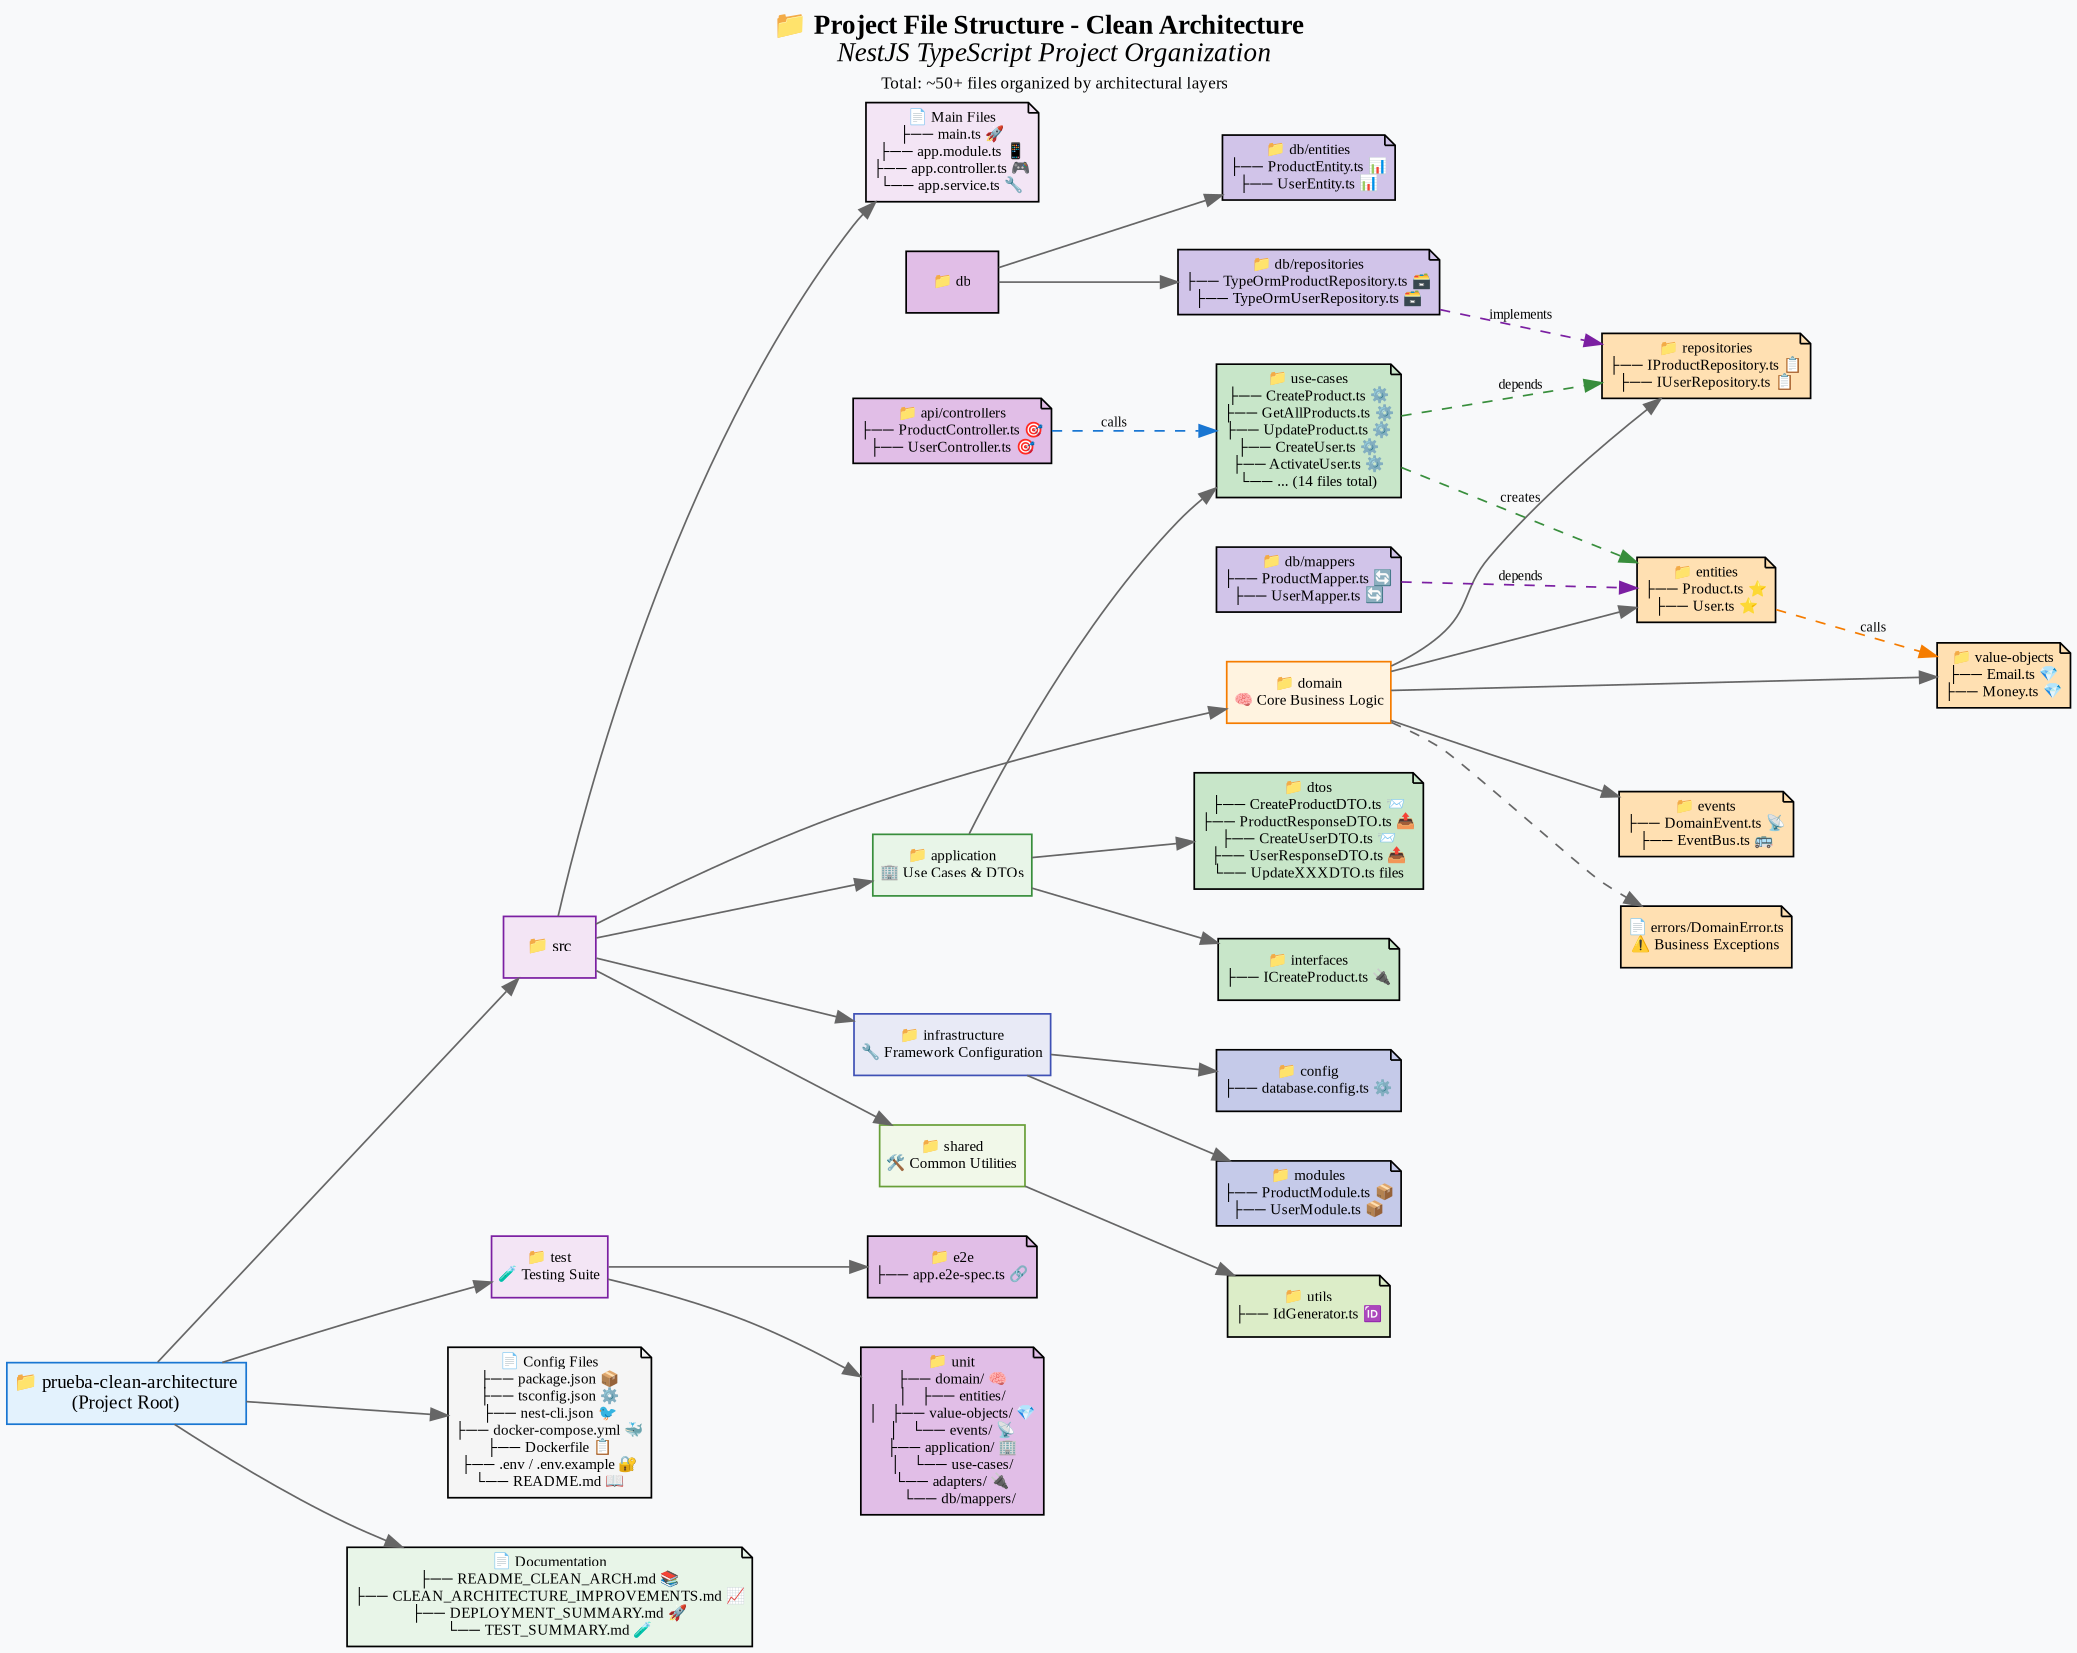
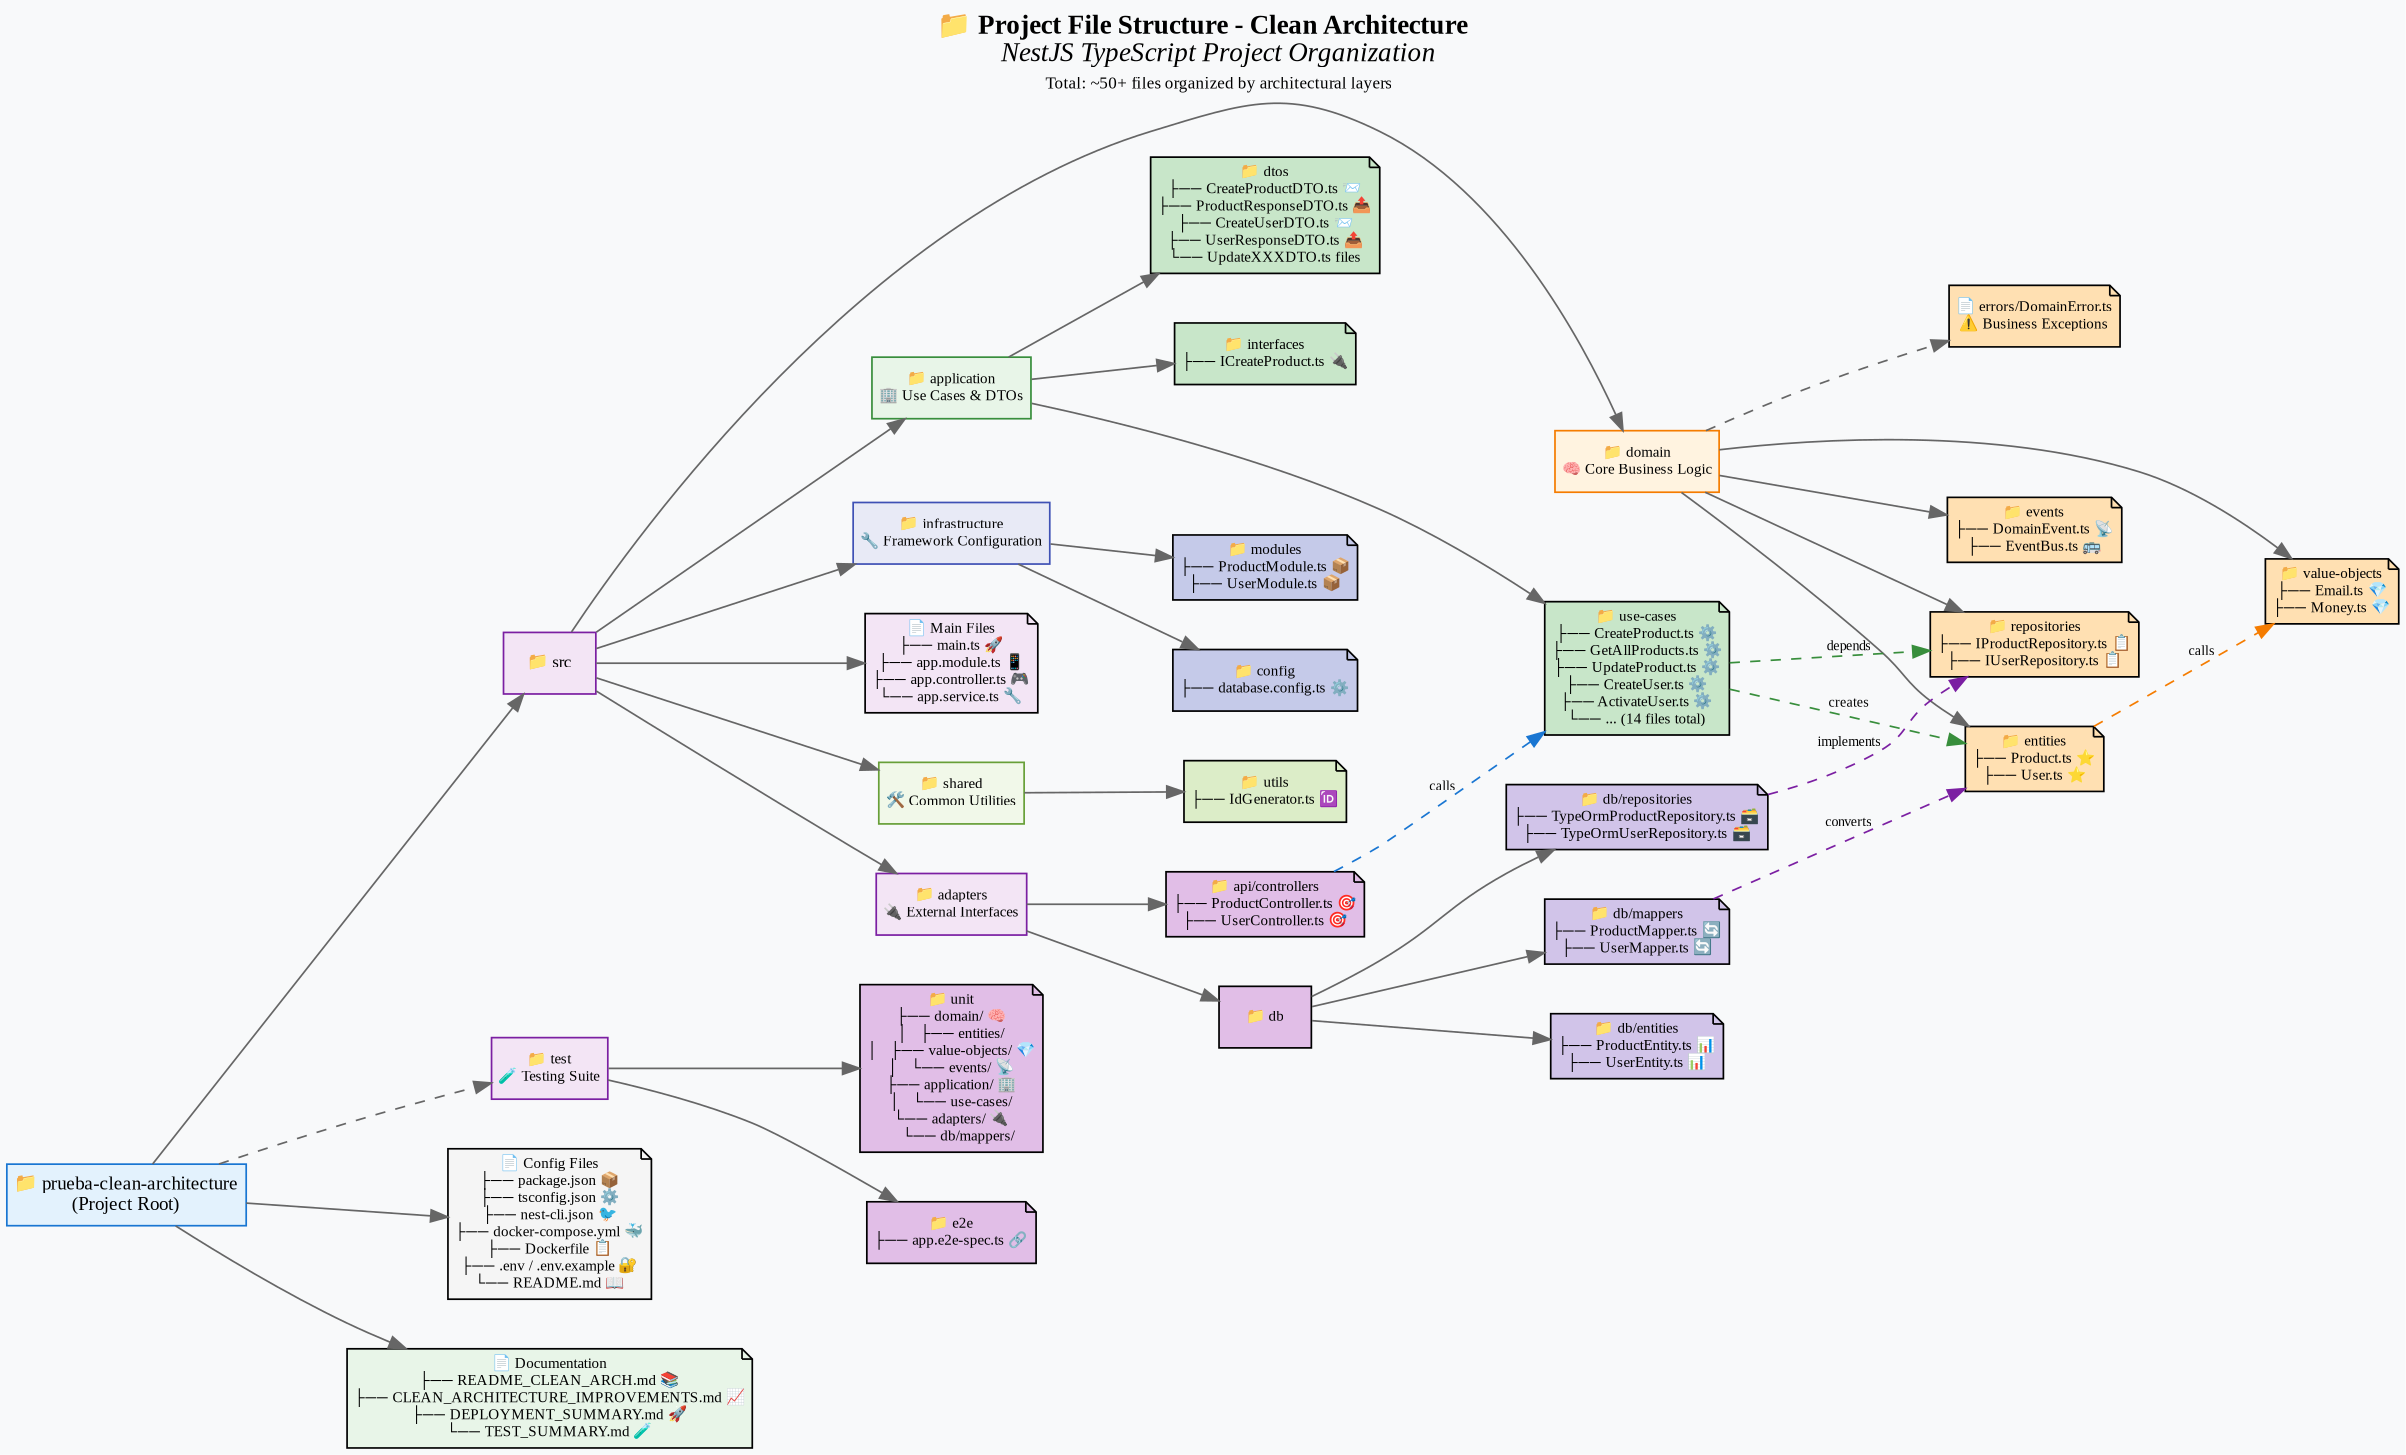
(1521, 577) -> (1849, 823)
none -> (951, 904)
none -> (1420, 982)
(348, 1323) -> (346, 1123)
